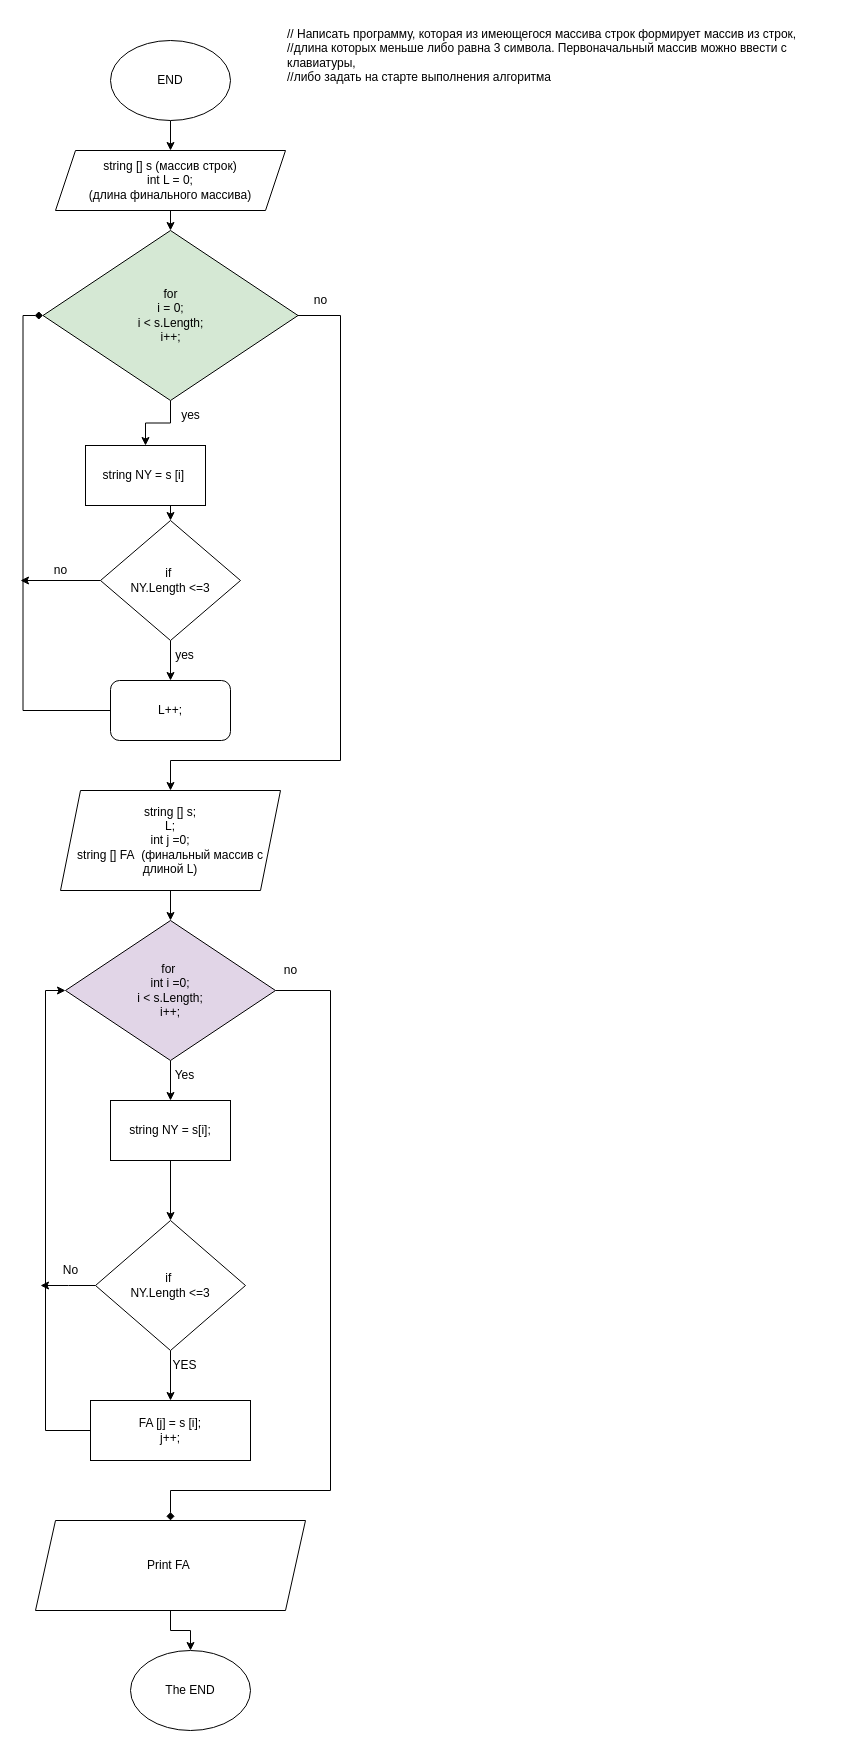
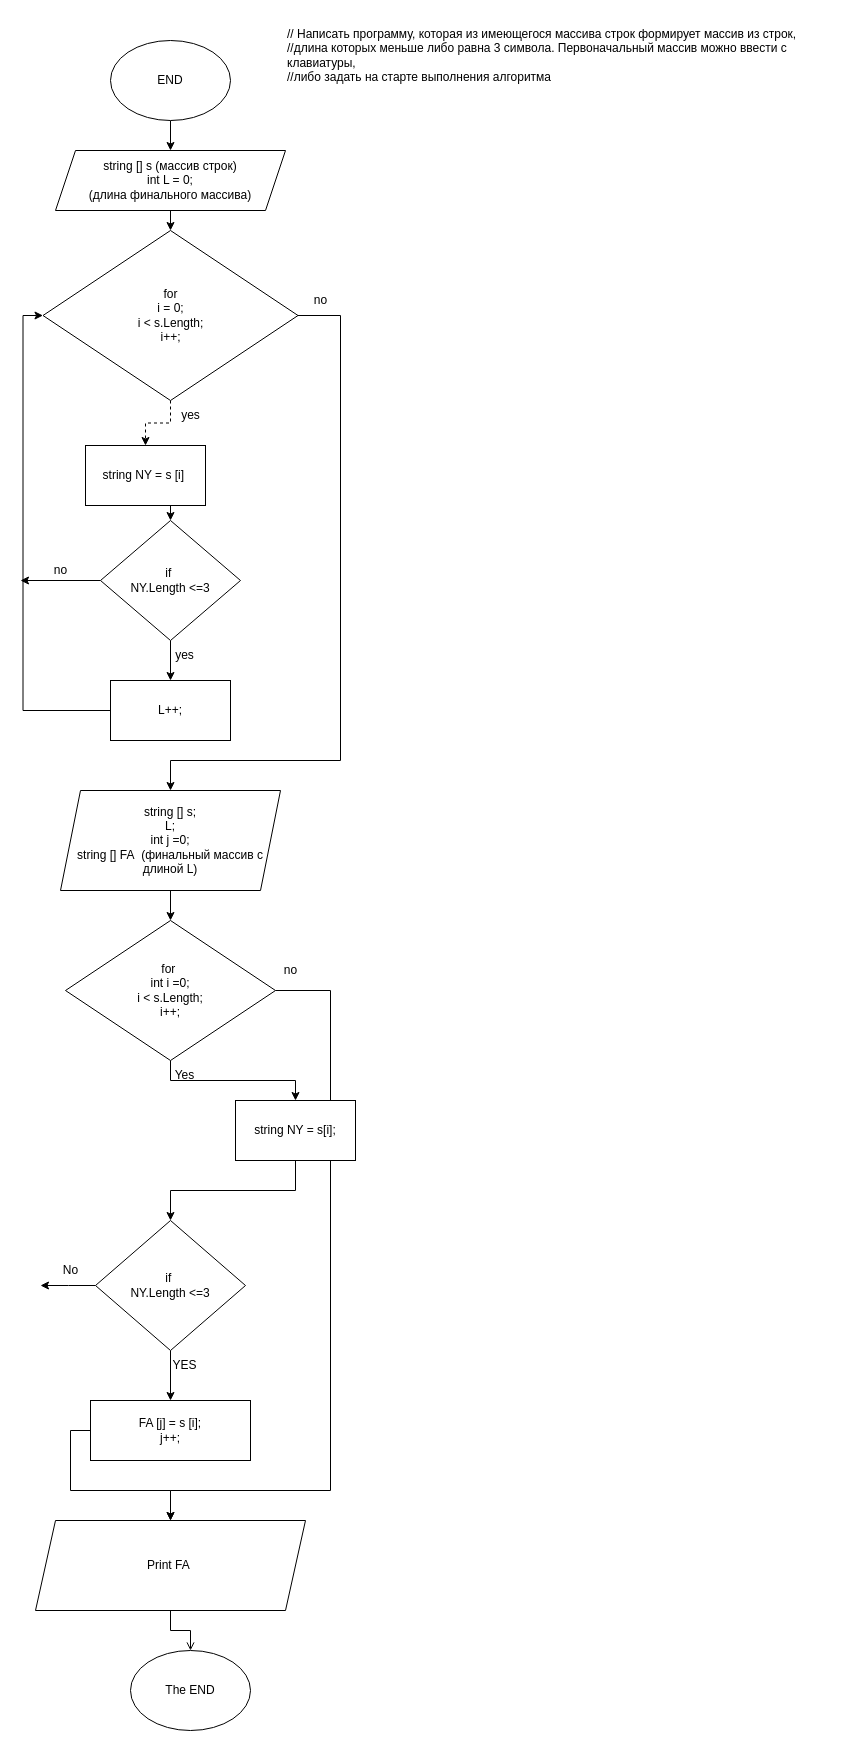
(34, 316) -> (35, 316)
(171, 316) -> (171, 316)
(162, 423) -> (162, 423)
(171, 711) -> (171, 711)
(171, 991) -> (171, 991)
(331, 1127) -> (331, 1127)
(171, 1131) -> (296, 1131)
(46, 1218) -> (89, 1491)
(191, 1642) -> (191, 1644)
